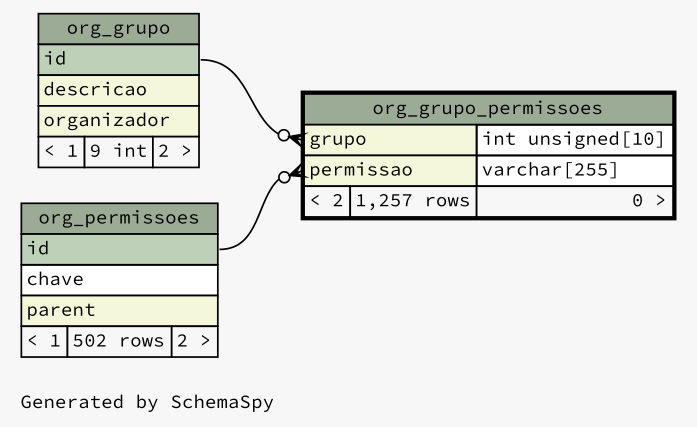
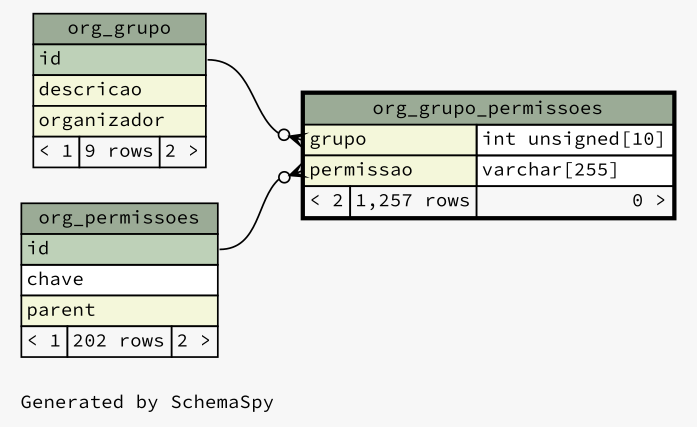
(119, 151) -> (120, 151)
(120, 341) -> (120, 341)
